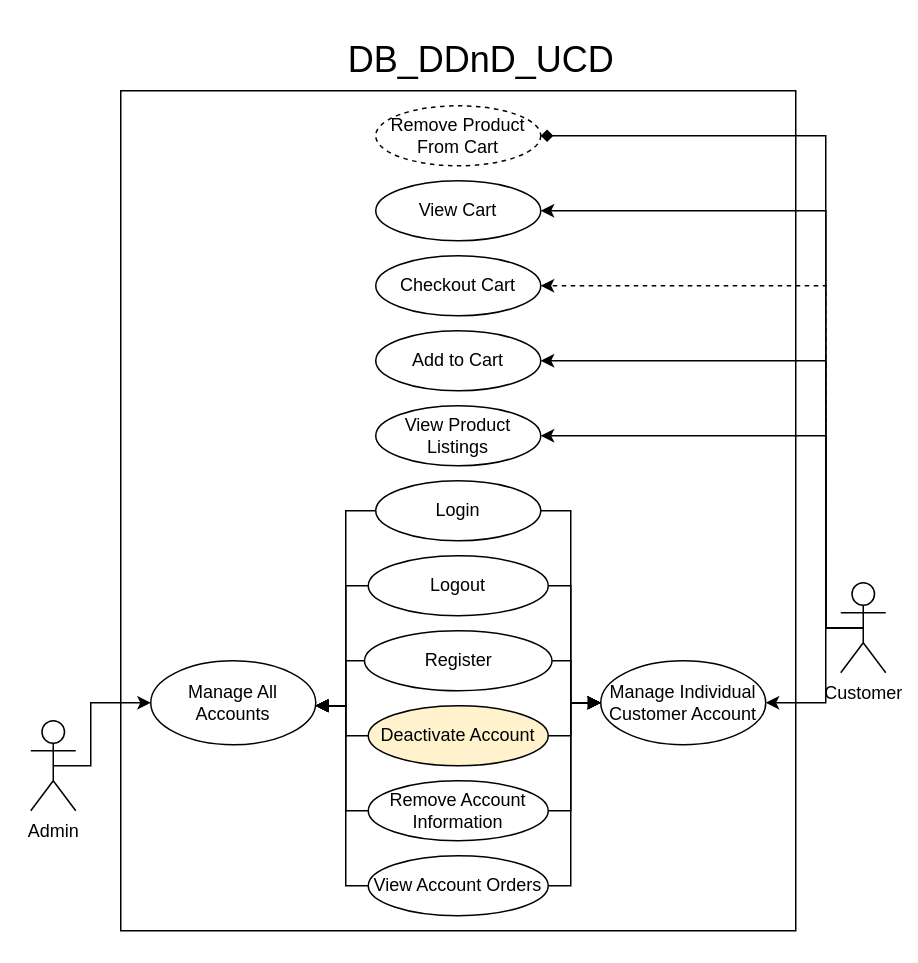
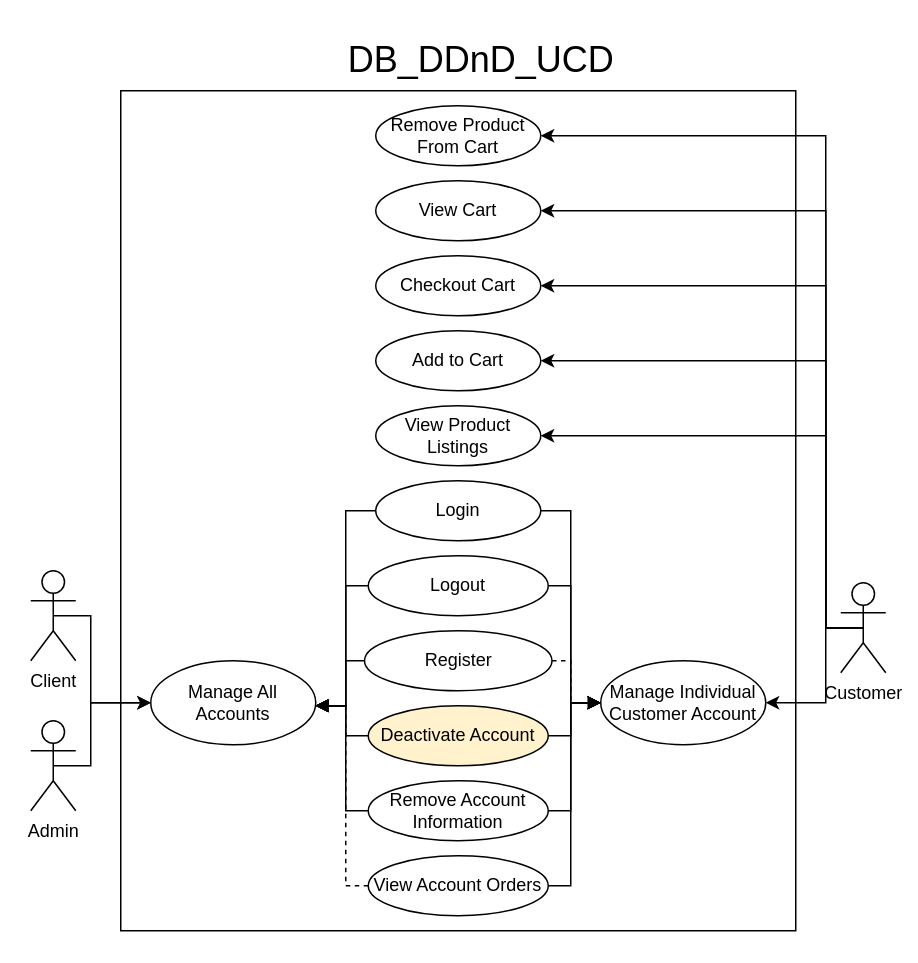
(458, 136) -> (458, 136)
(553, 136) -> (552, 136)
(687, 286) -> (687, 286)
none -> (53, 616)
none -> (91, 641)
(561, 661) -> (561, 661)
(346, 859) -> (346, 859)
